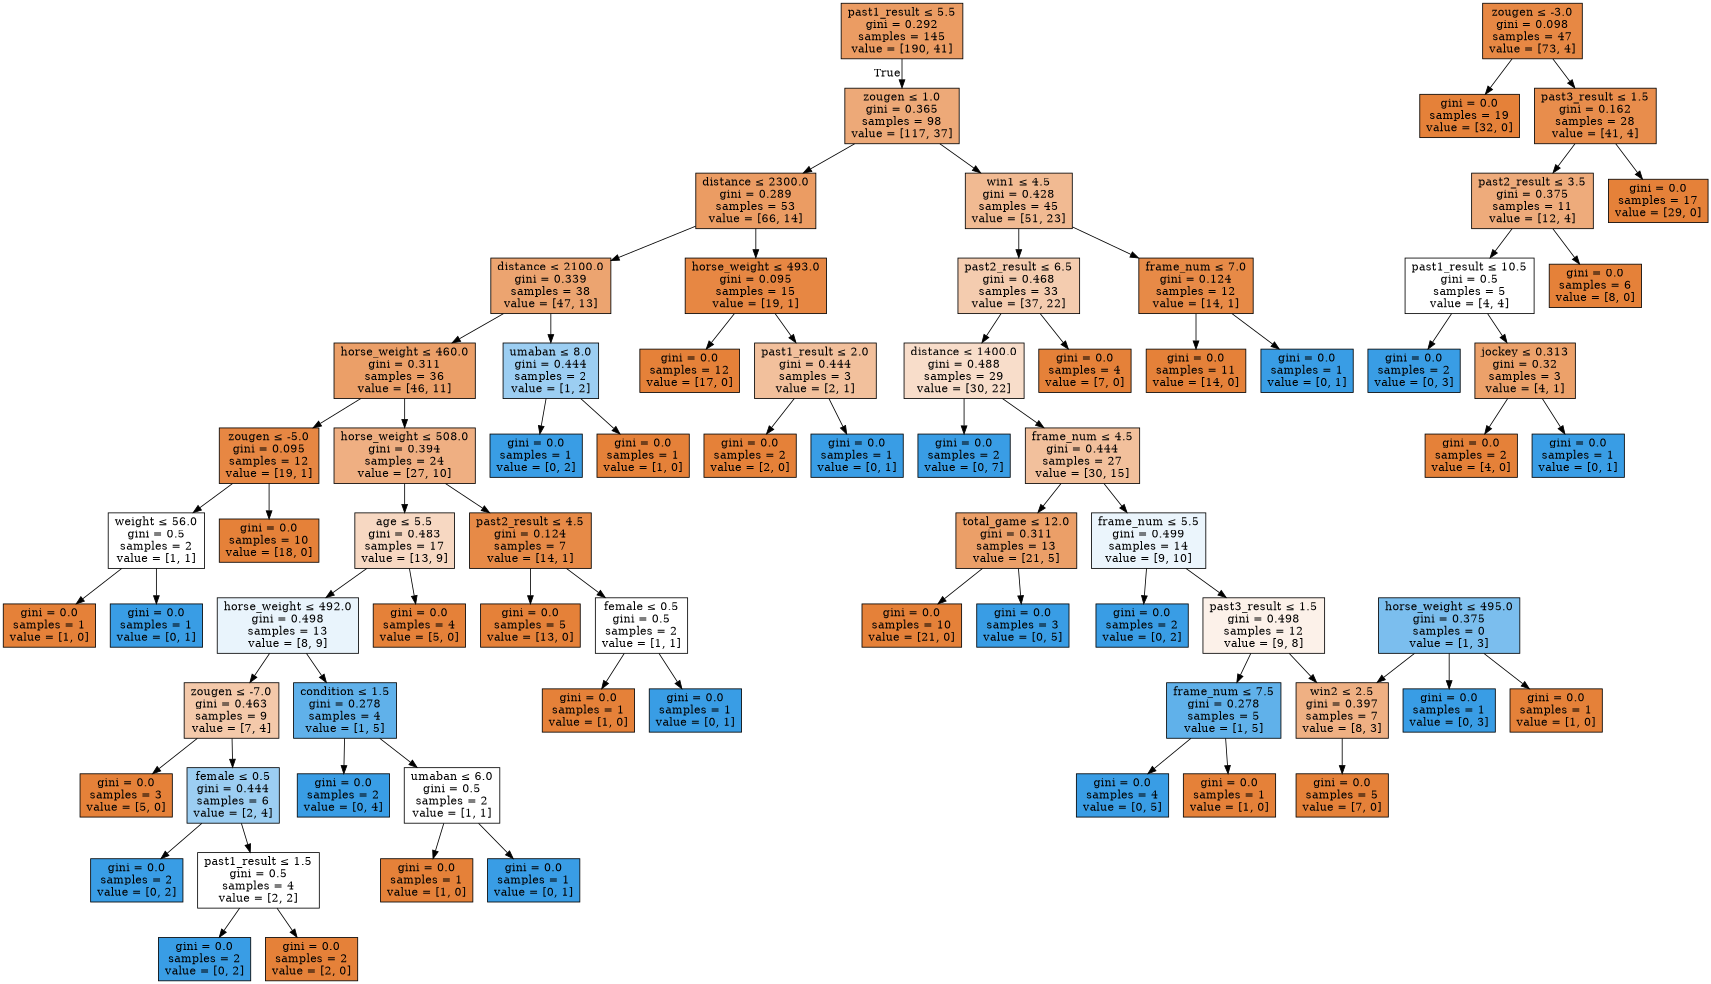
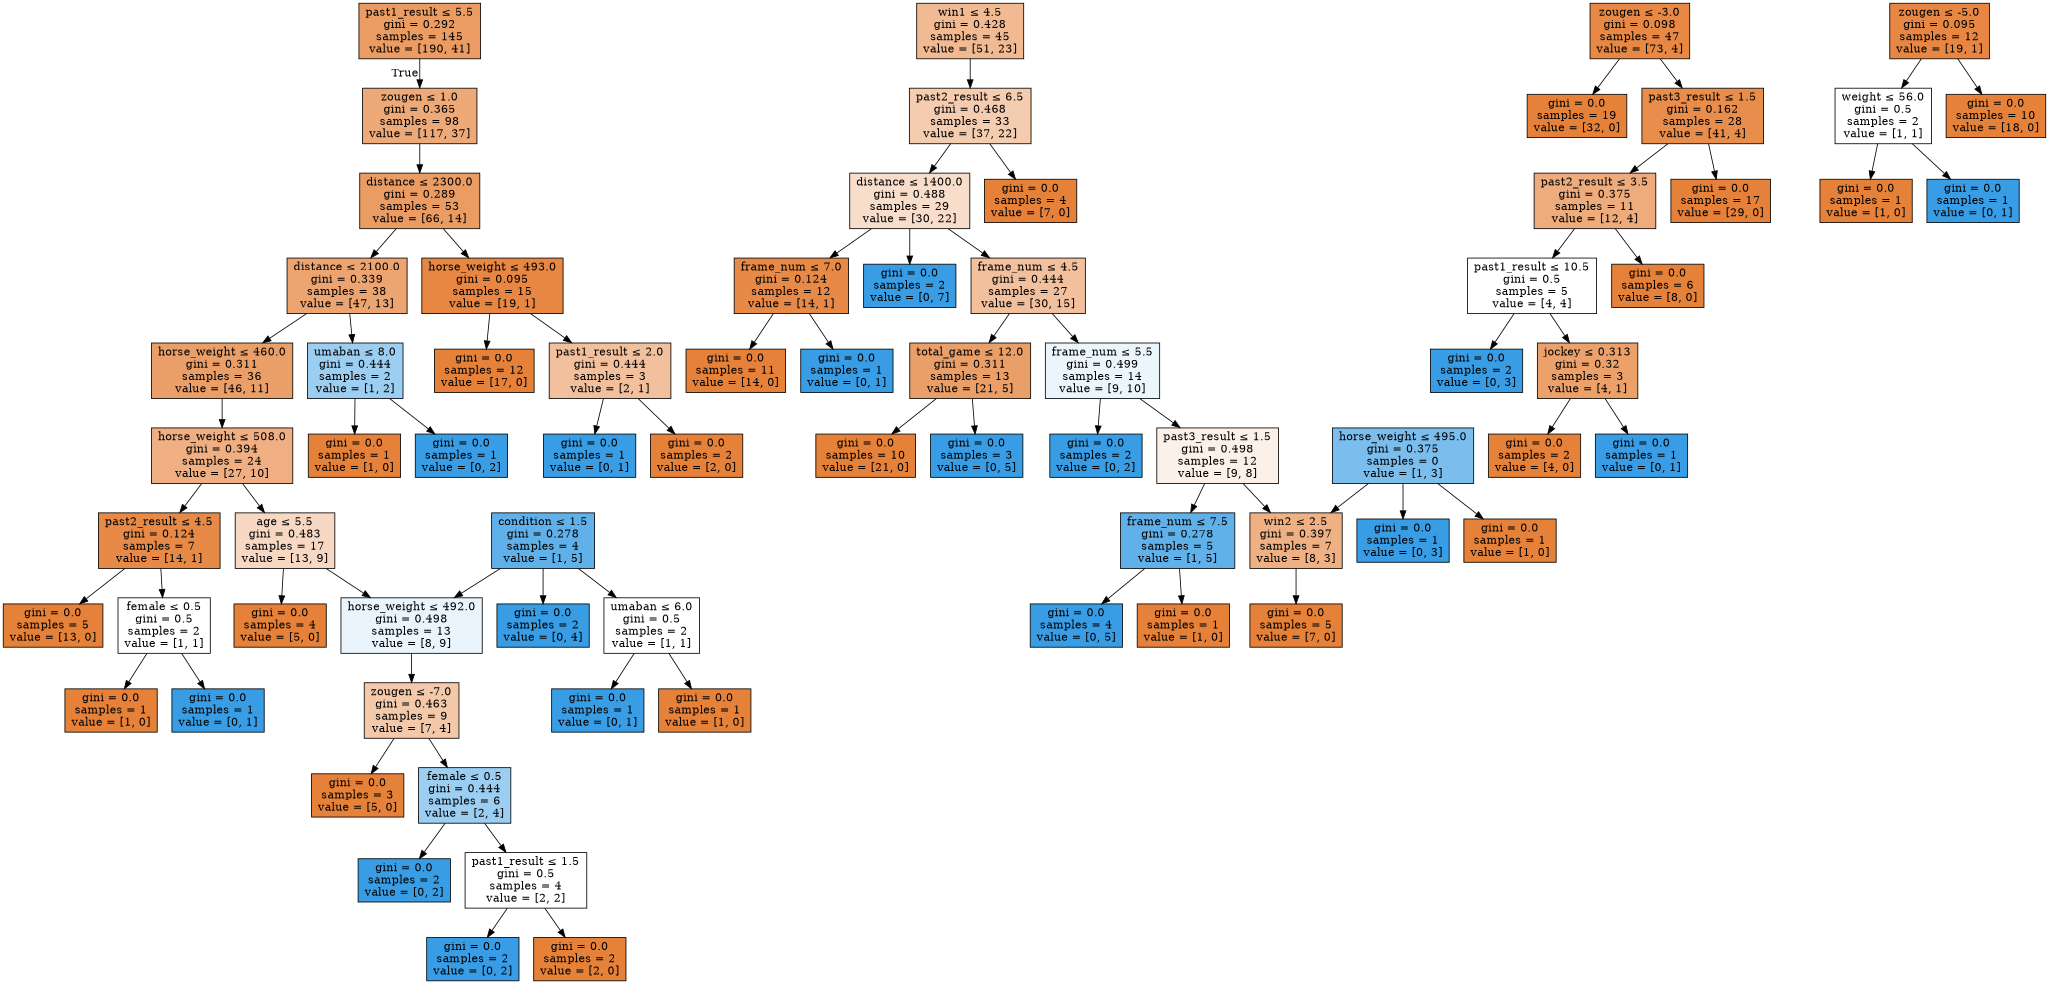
(957, 156) -> none
(1102, 241) -> (854, 241)
(341, 411) -> none
(314, 664) -> (481, 581)
